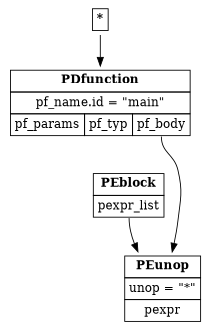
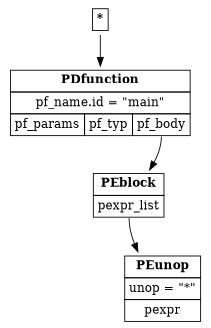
(181, 188) -> (159, 150)
